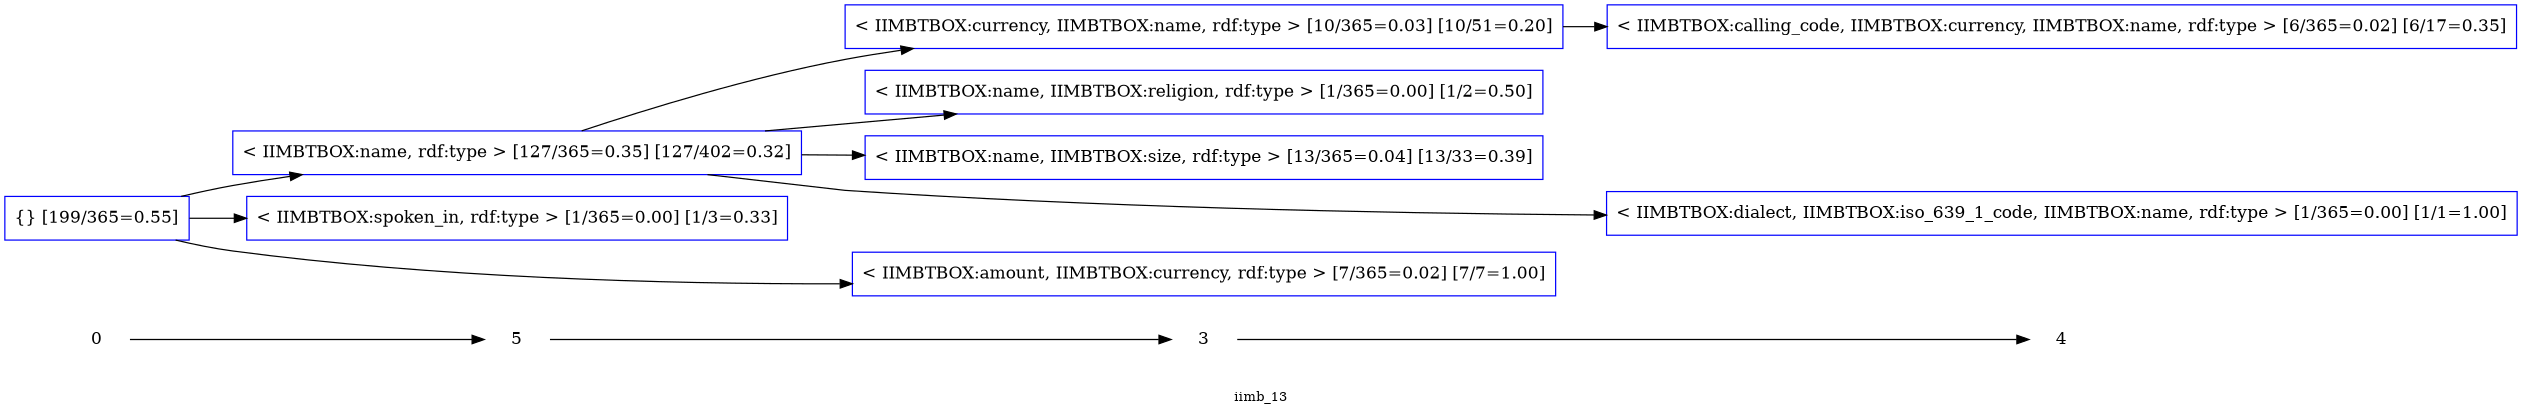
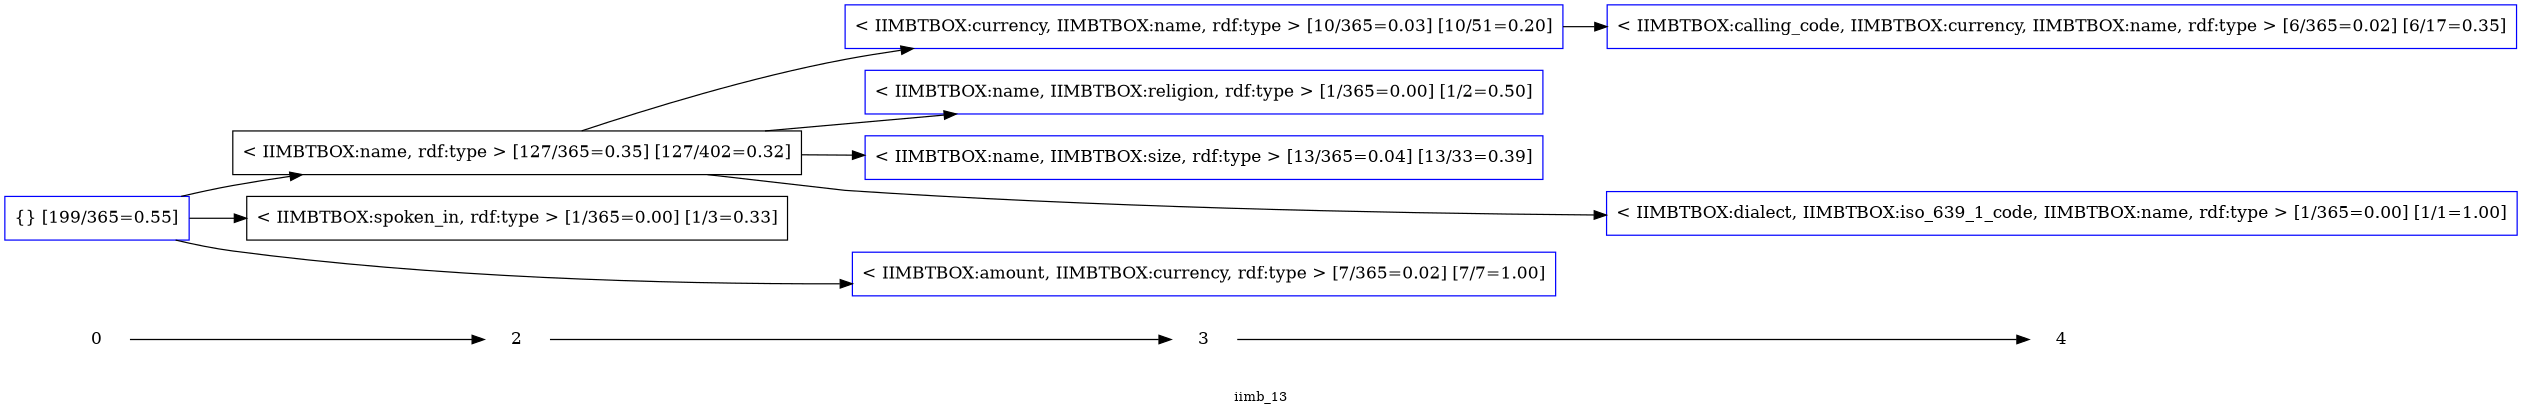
(517, 153) -> (517, 153)
(517, 218) -> (517, 218)
(517, 340) -> (517, 340)
